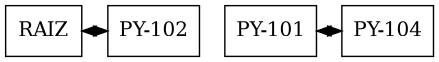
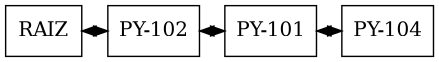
none -> (215, 31)
